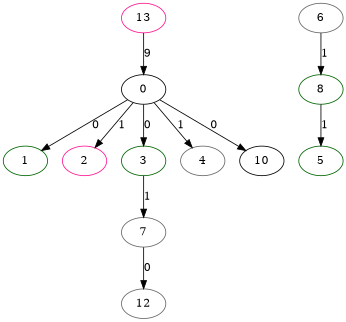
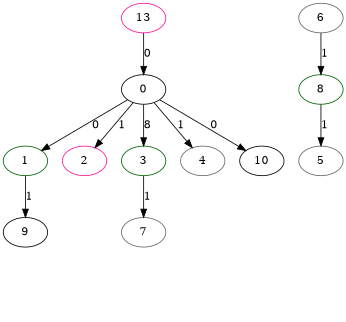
(148, 54) -> (148, 54)
(148, 125) -> (148, 125)
(321, 161) -> (321, 161)
none -> (25, 232)
(144, 304) -> none
